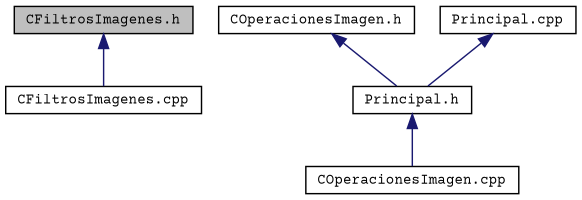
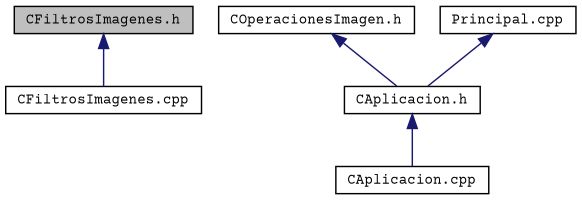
(412, 100) -> (412, 100)
(412, 180) -> (412, 180)
